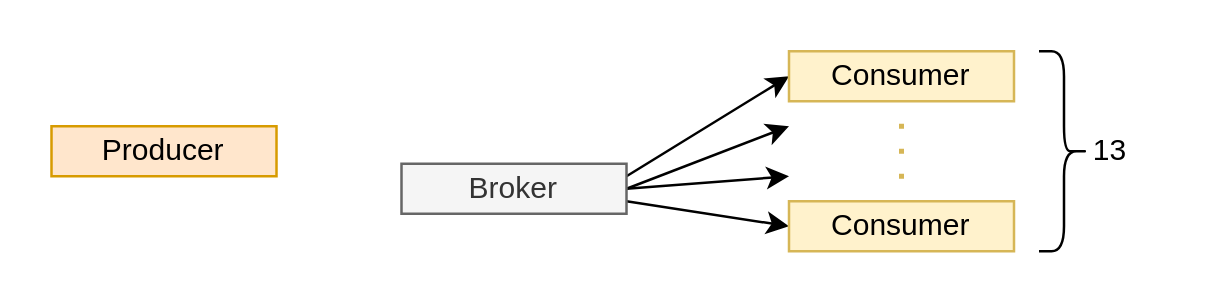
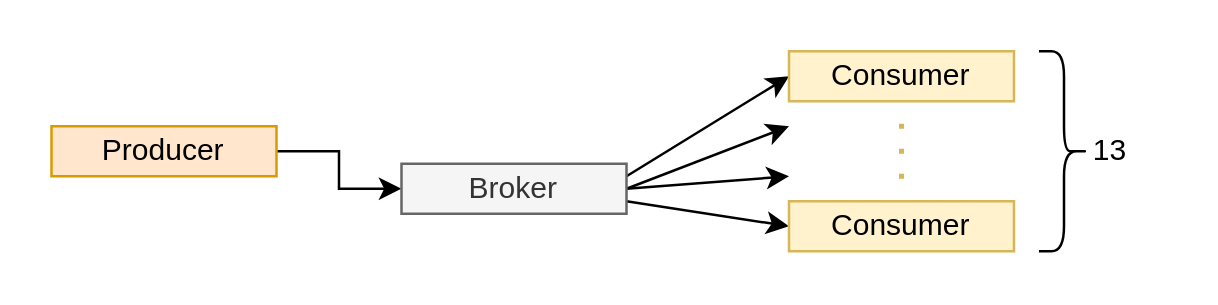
none -> (339, 161)
